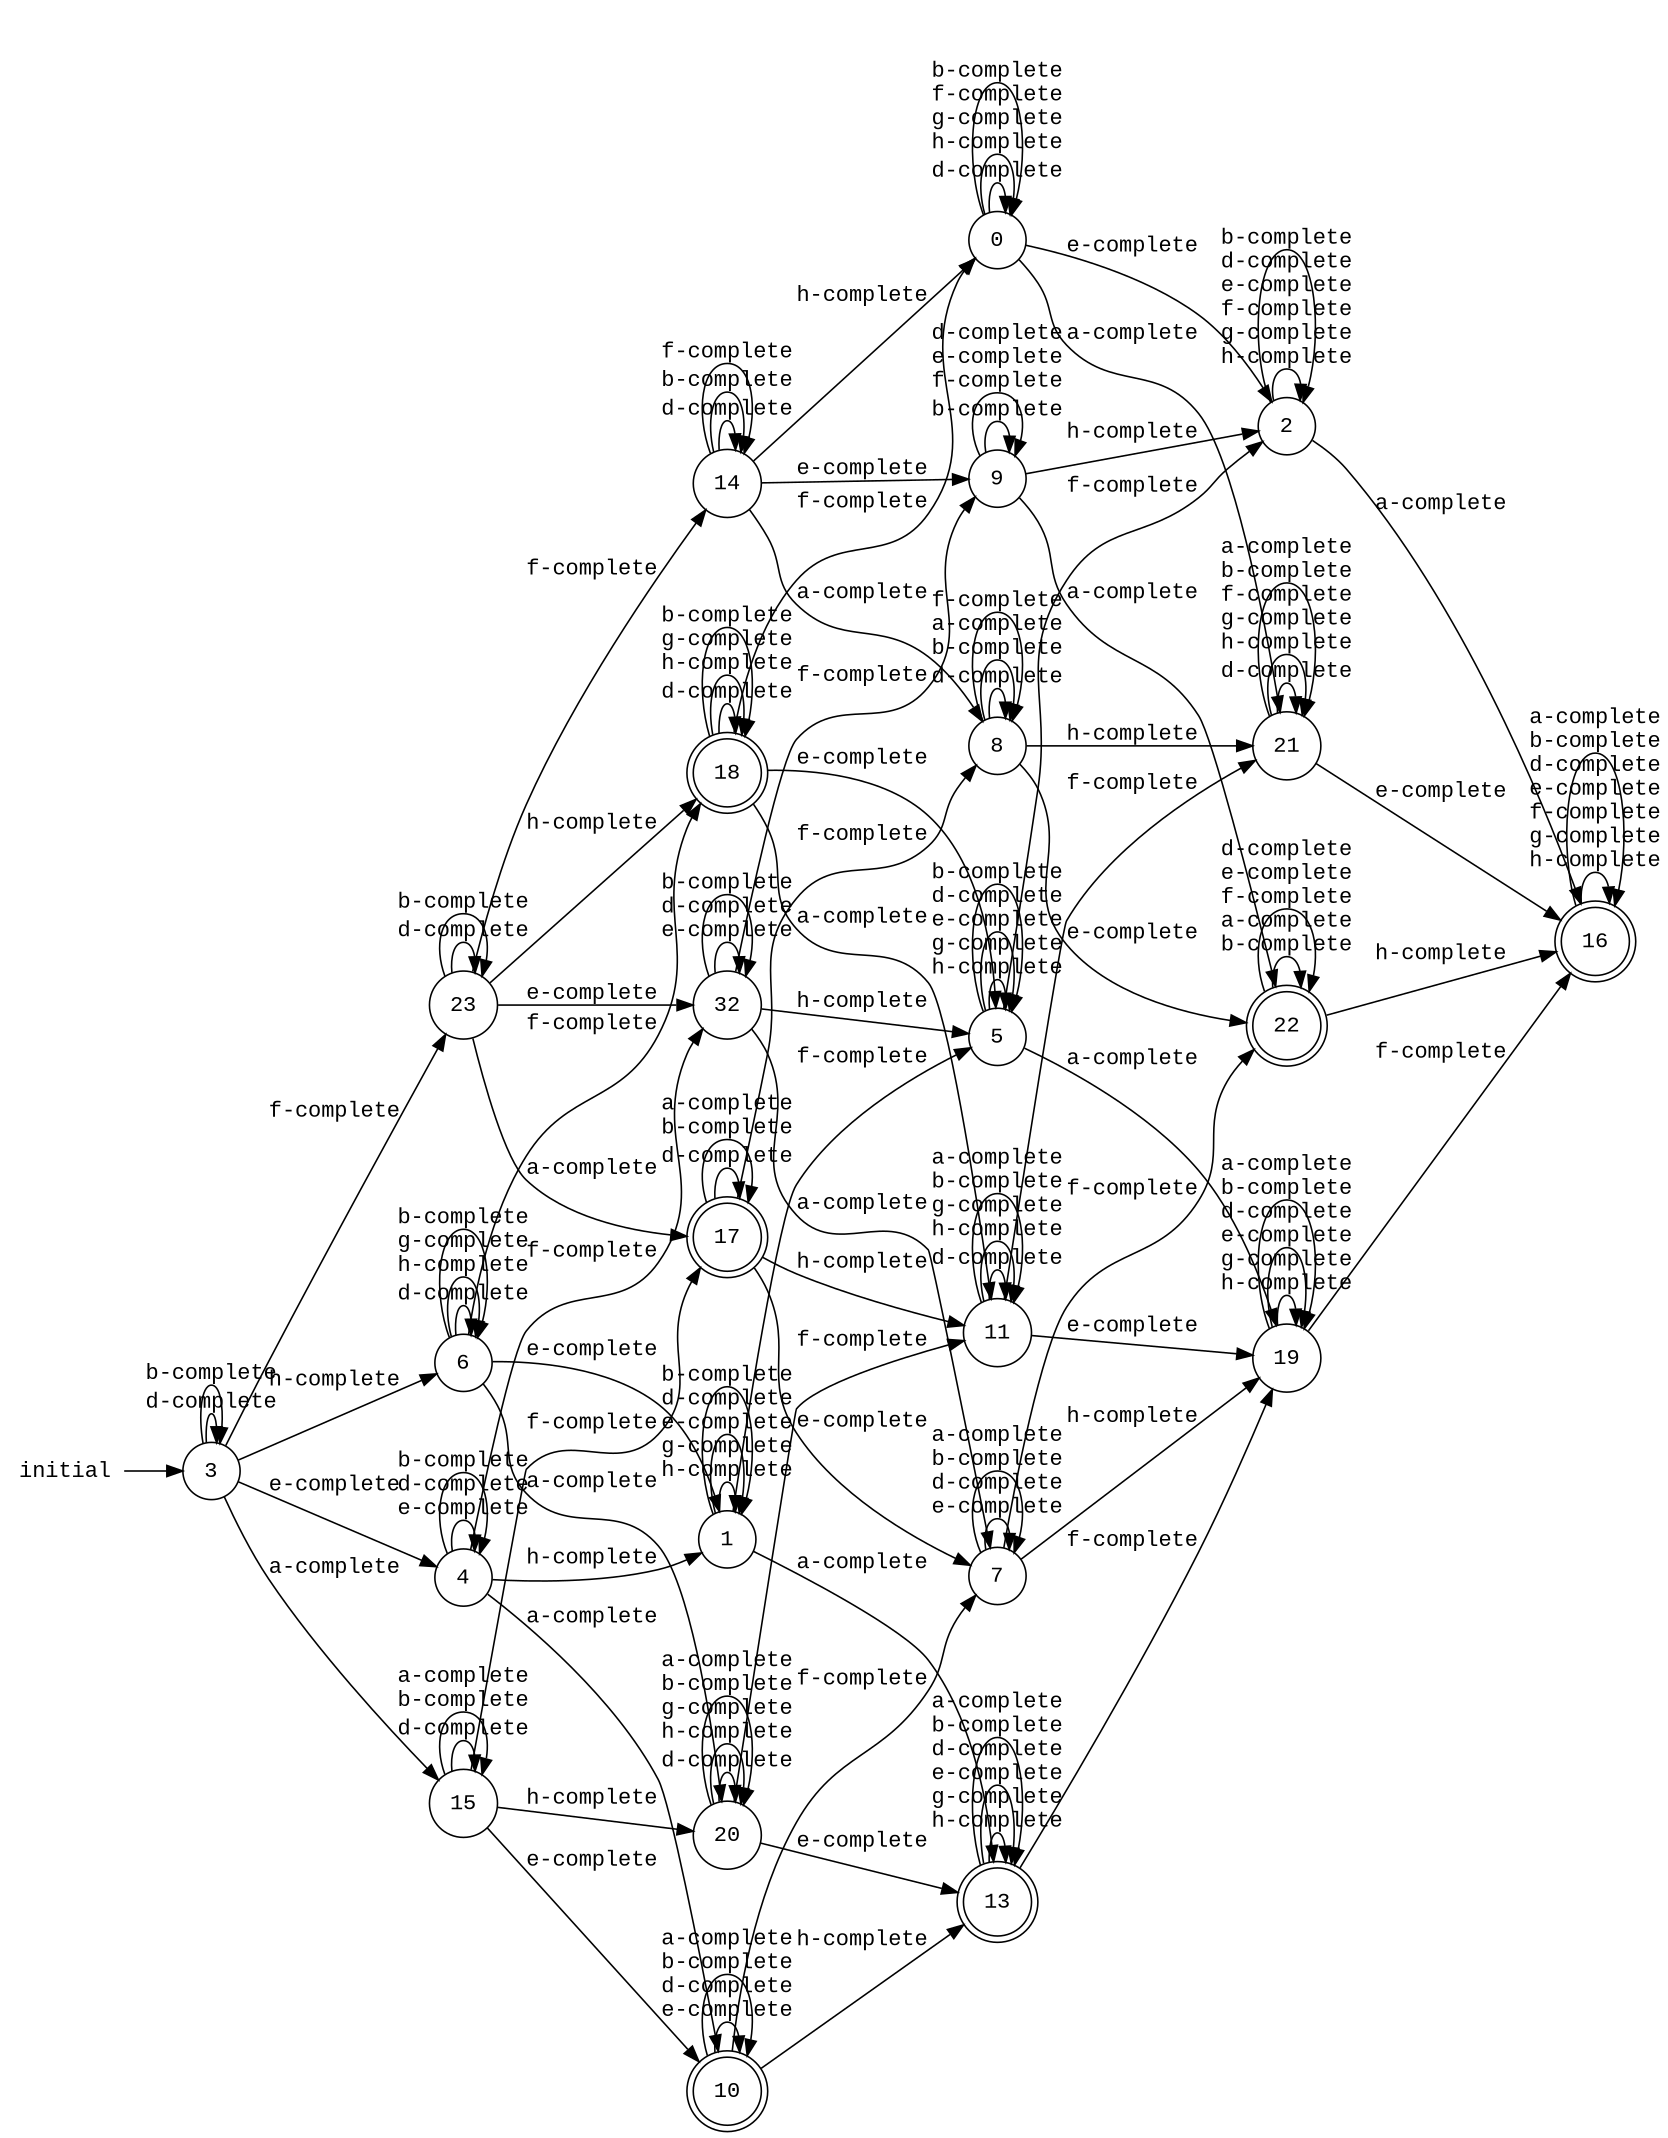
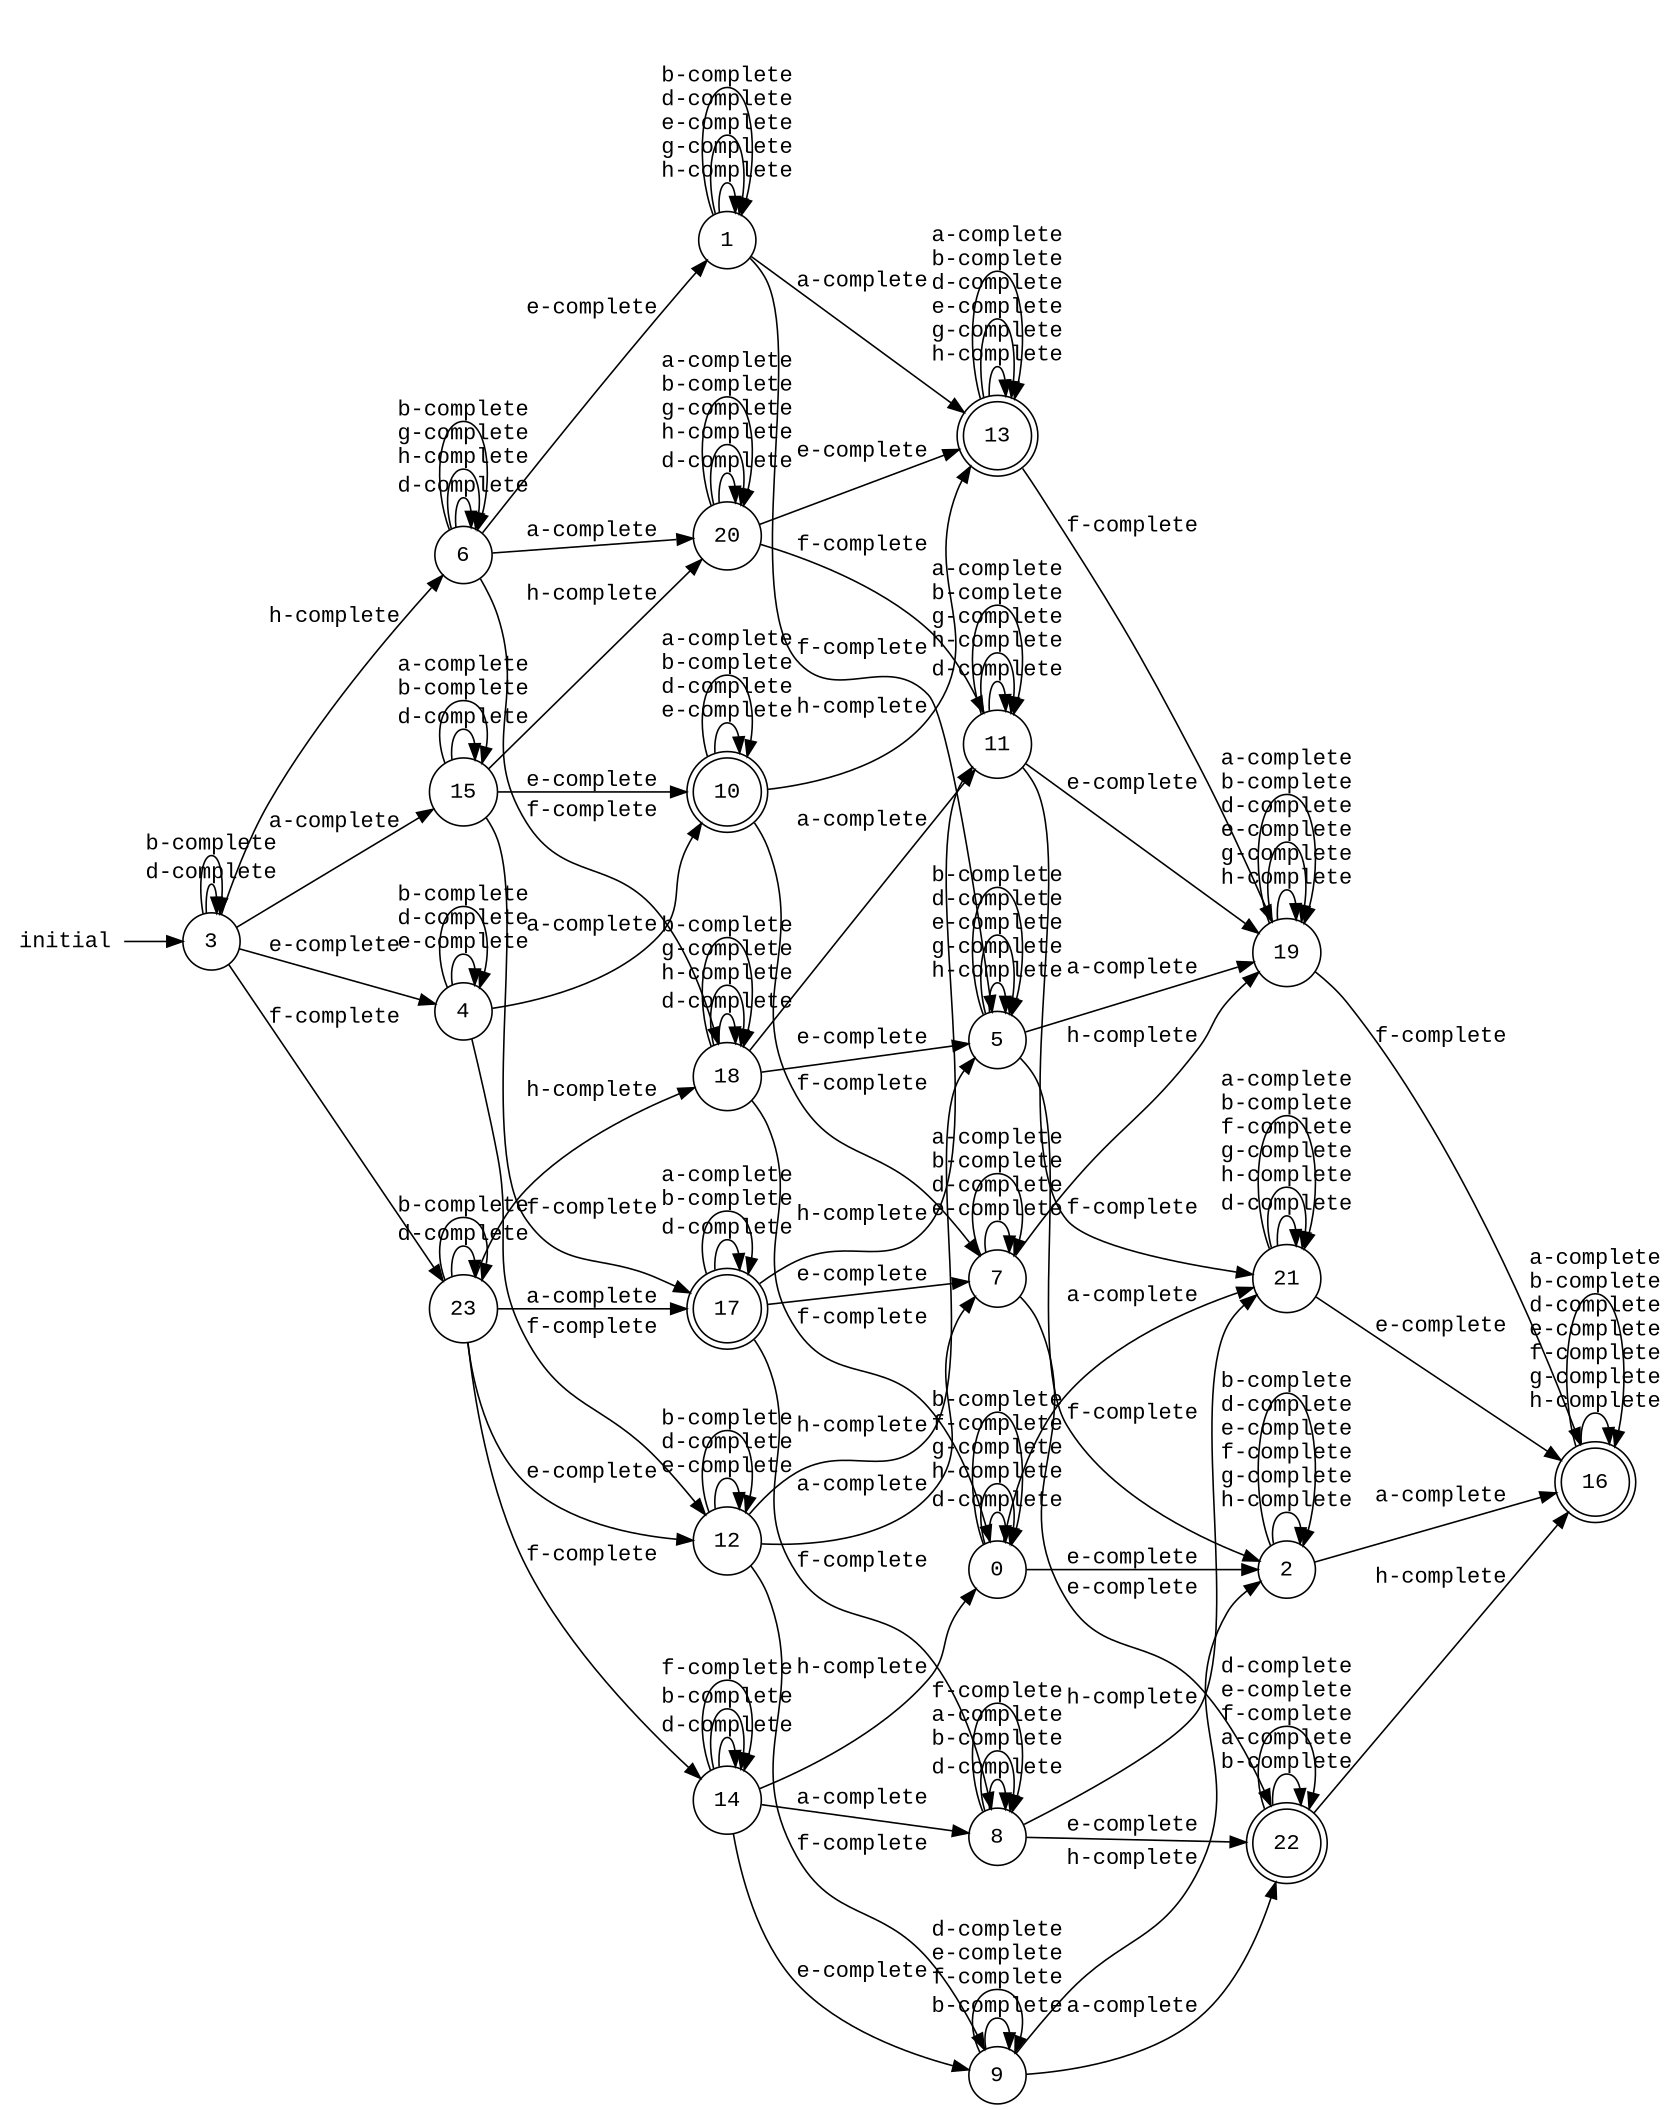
(727, 773) -> (727, 1077)
(727, 1005) -> (727, 1541)
(1133, 1189) -> (1133, 1588)
(591, 1579) -> none
